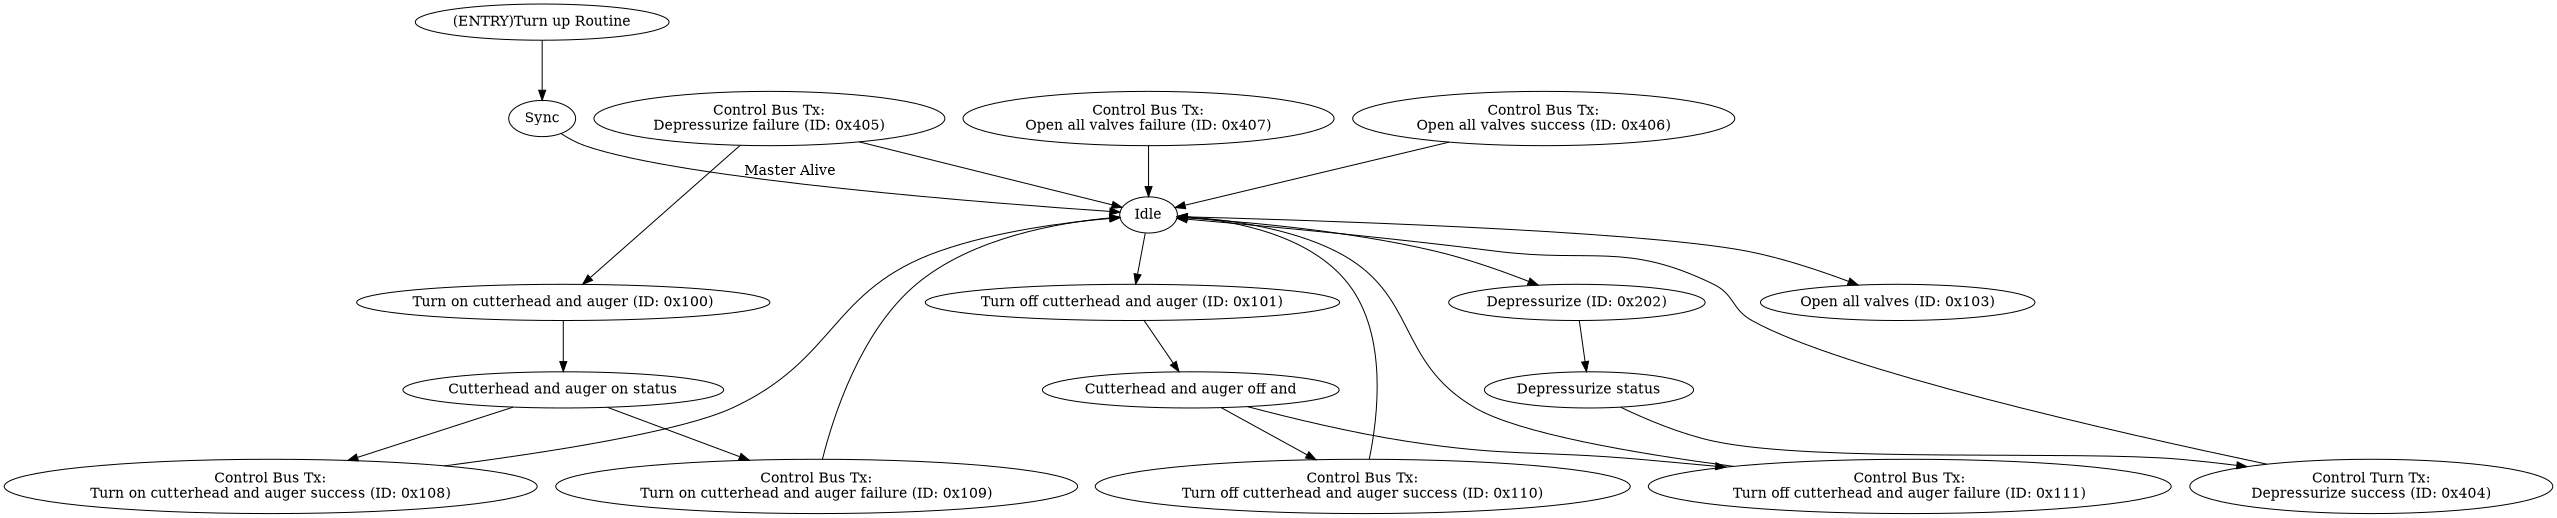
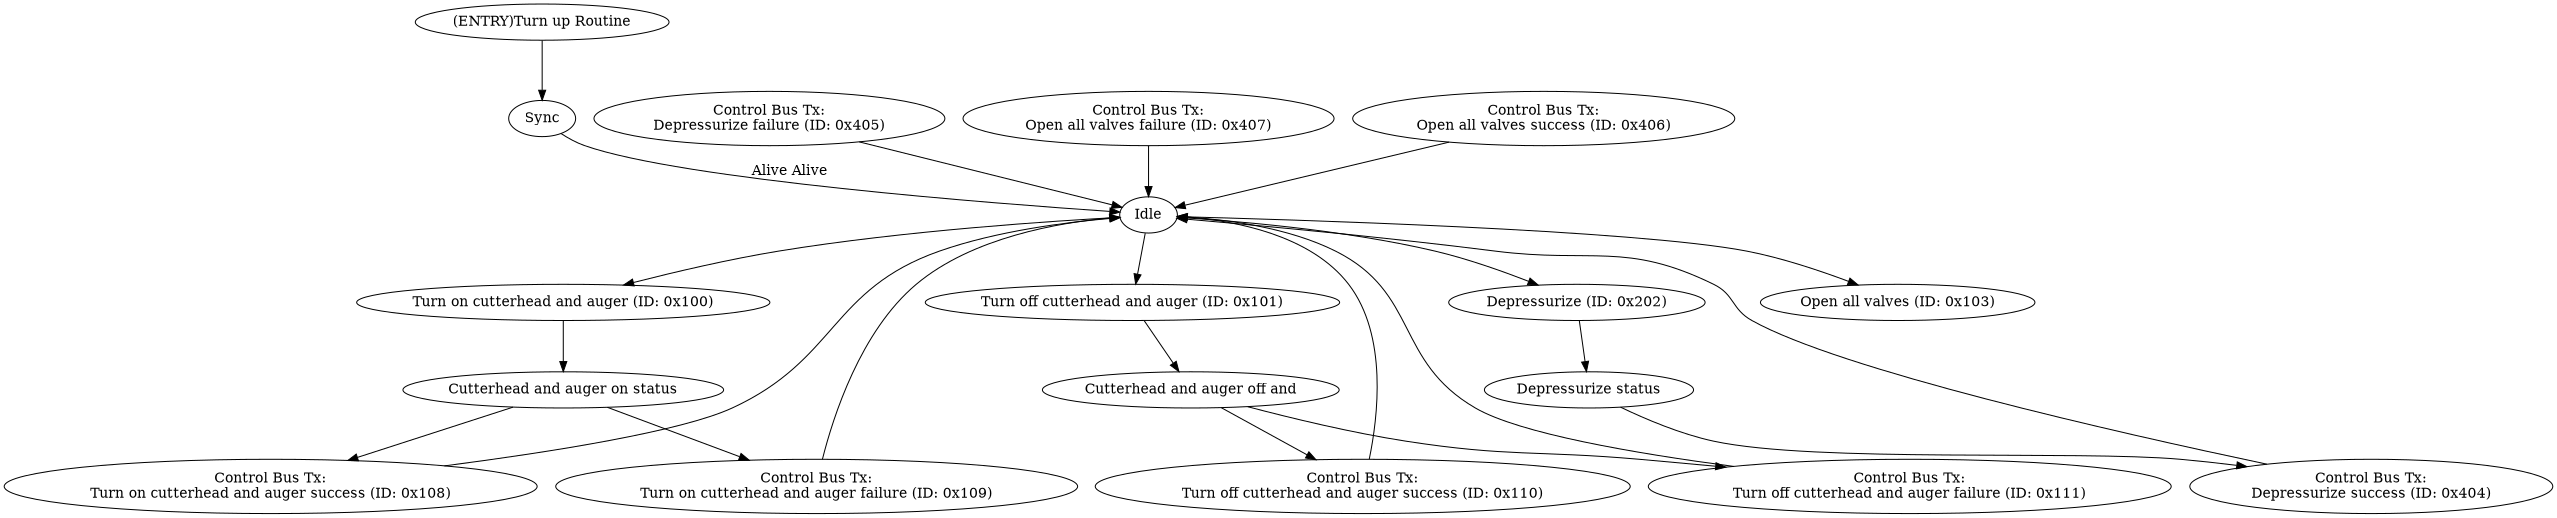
(790, 171) -> (790, 171)
(665, 211) -> (875, 238)
(2371, 486) -> (2371, 486)
